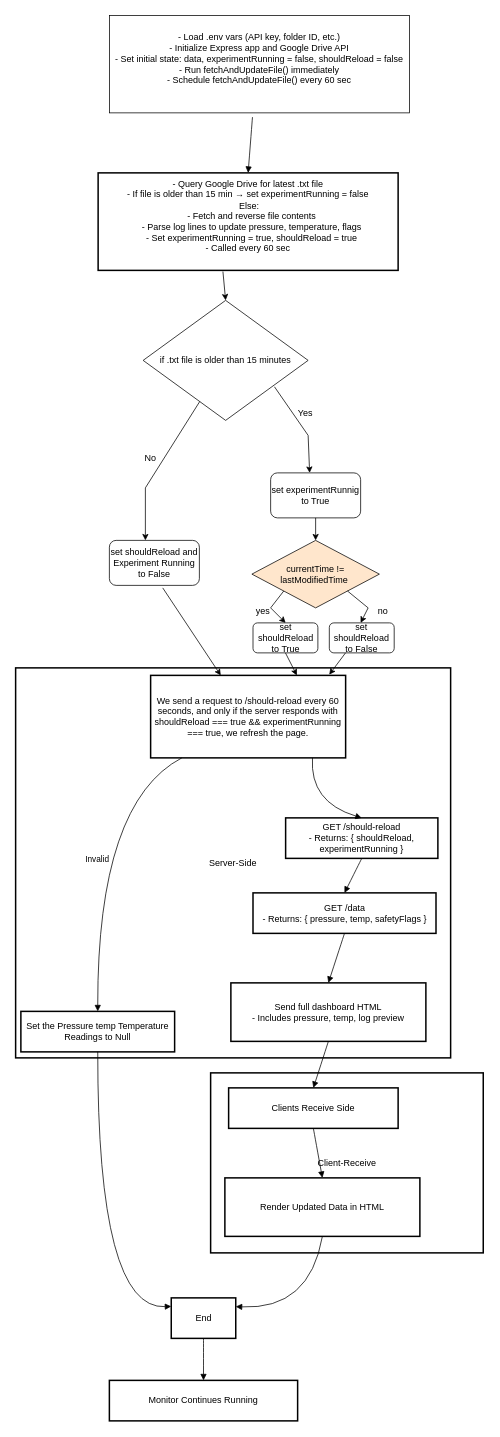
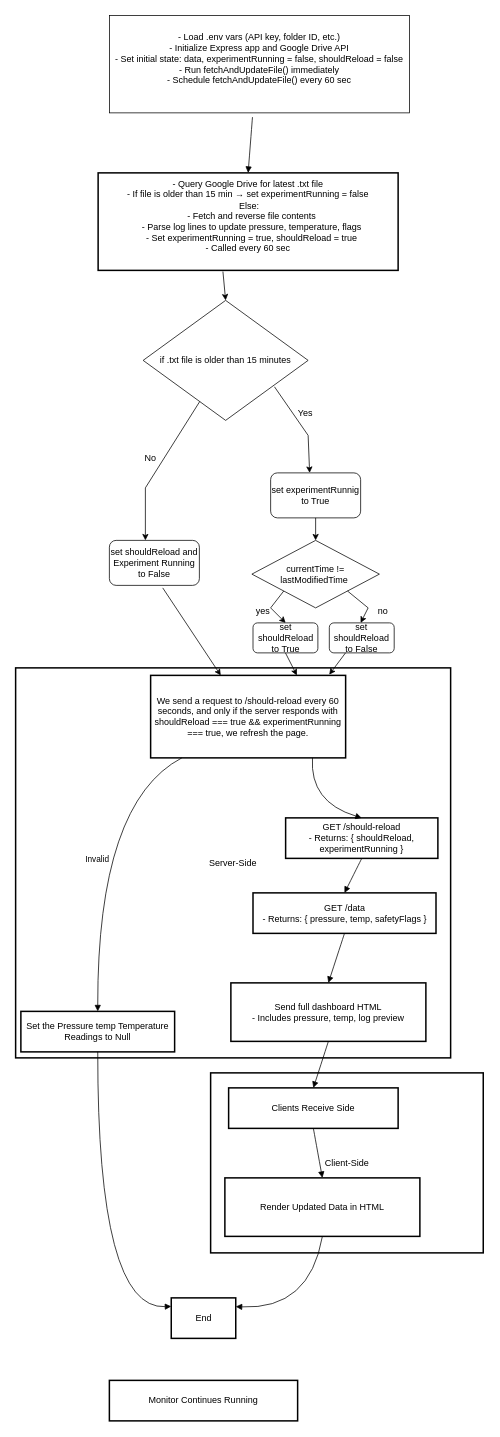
(315, 574) -> (315, 574)
(347, 1163) -> (347, 1163)
(203, 1357) -> none
